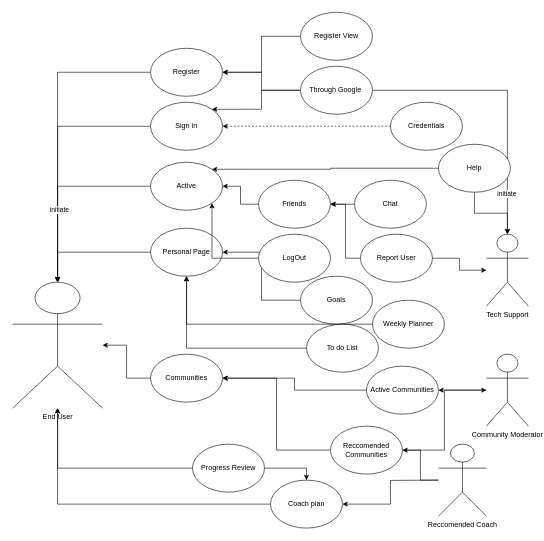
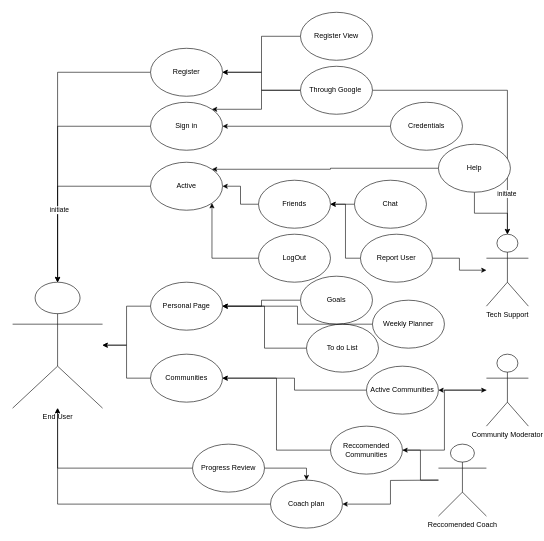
(309, 126) -> (309, 126)
(186, 252) -> (186, 306)
